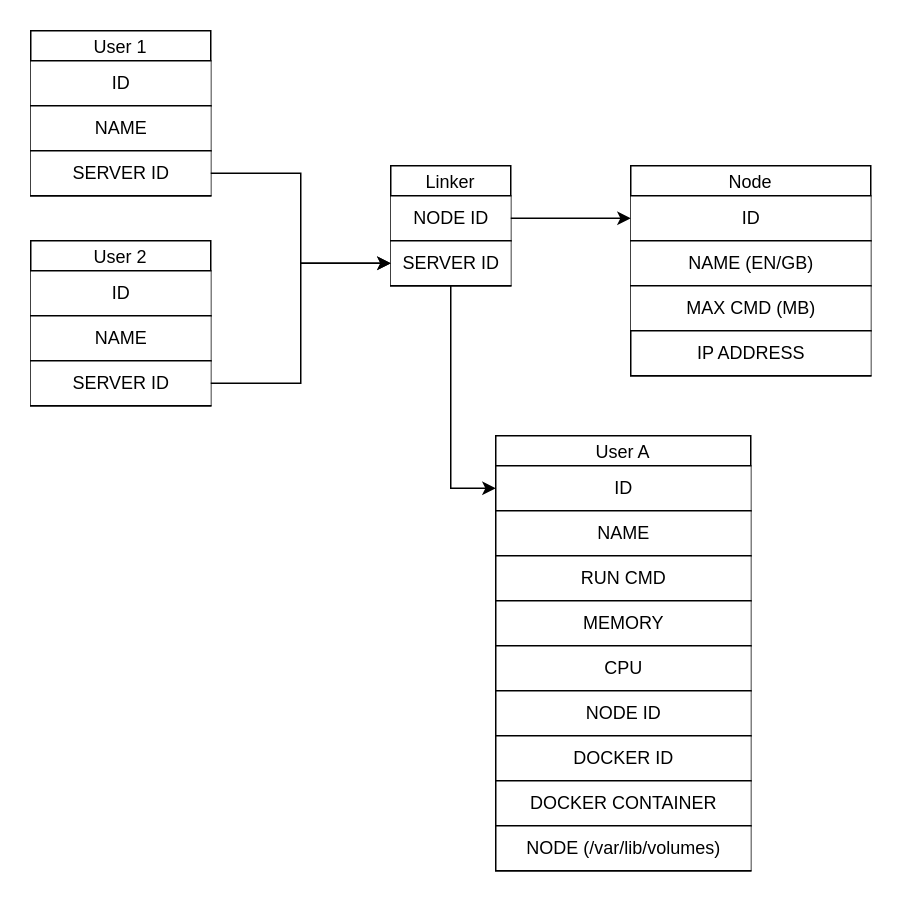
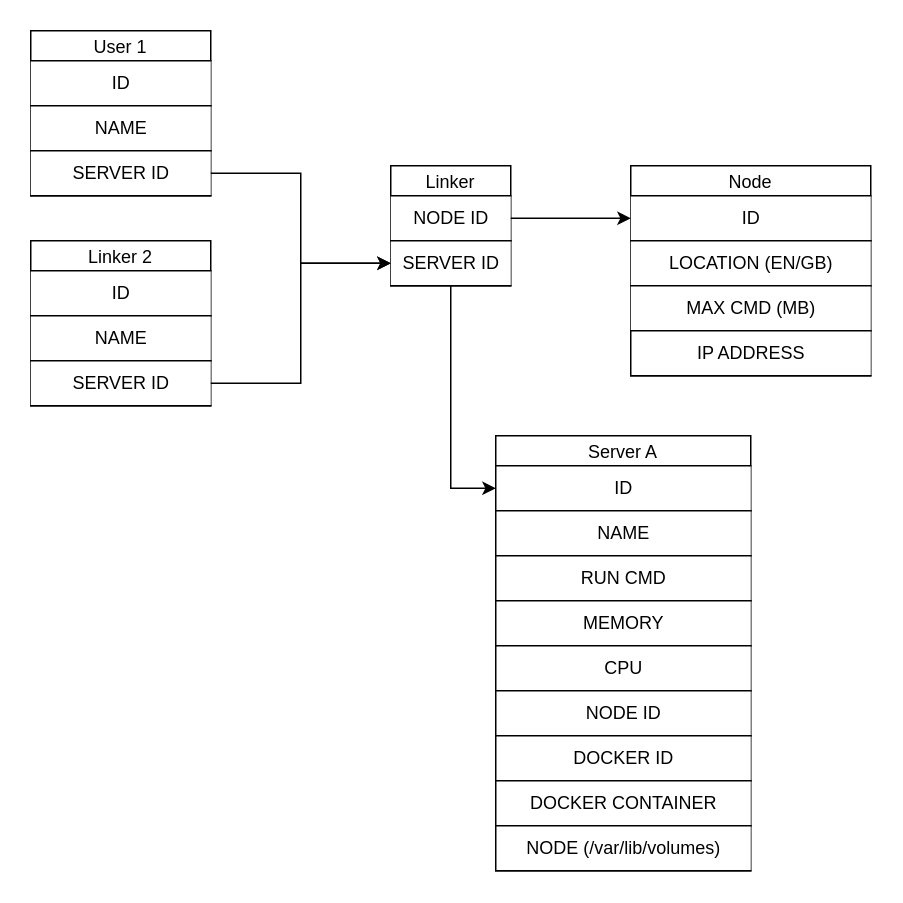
(120, 257) -> (120, 257)
(752, 263) -> (752, 263)
(623, 452) -> (623, 452)
